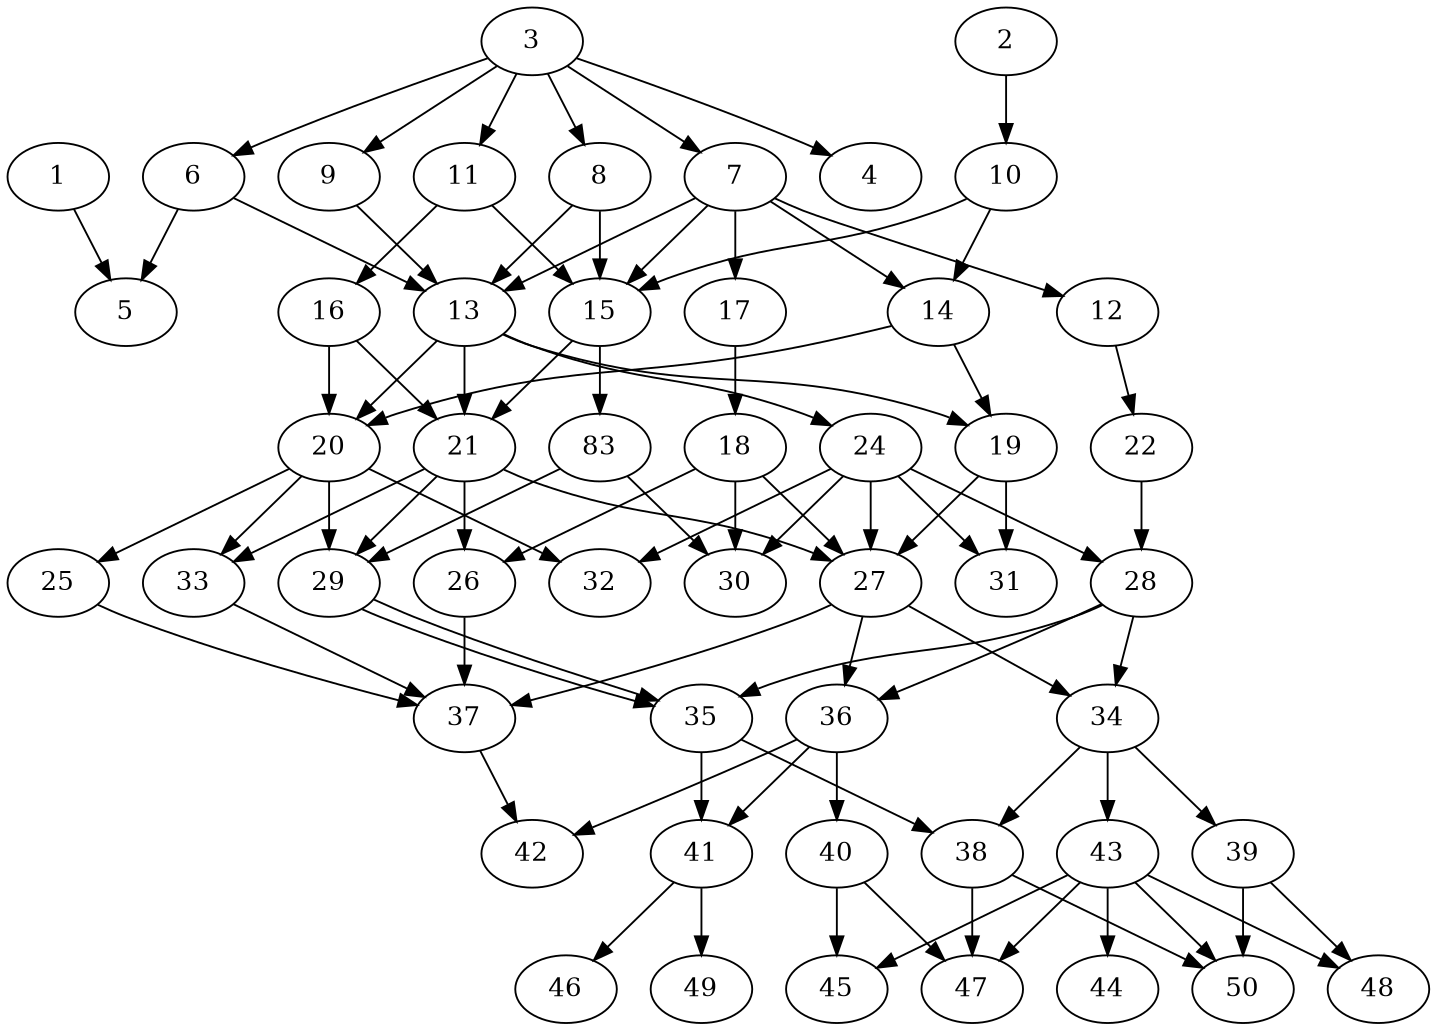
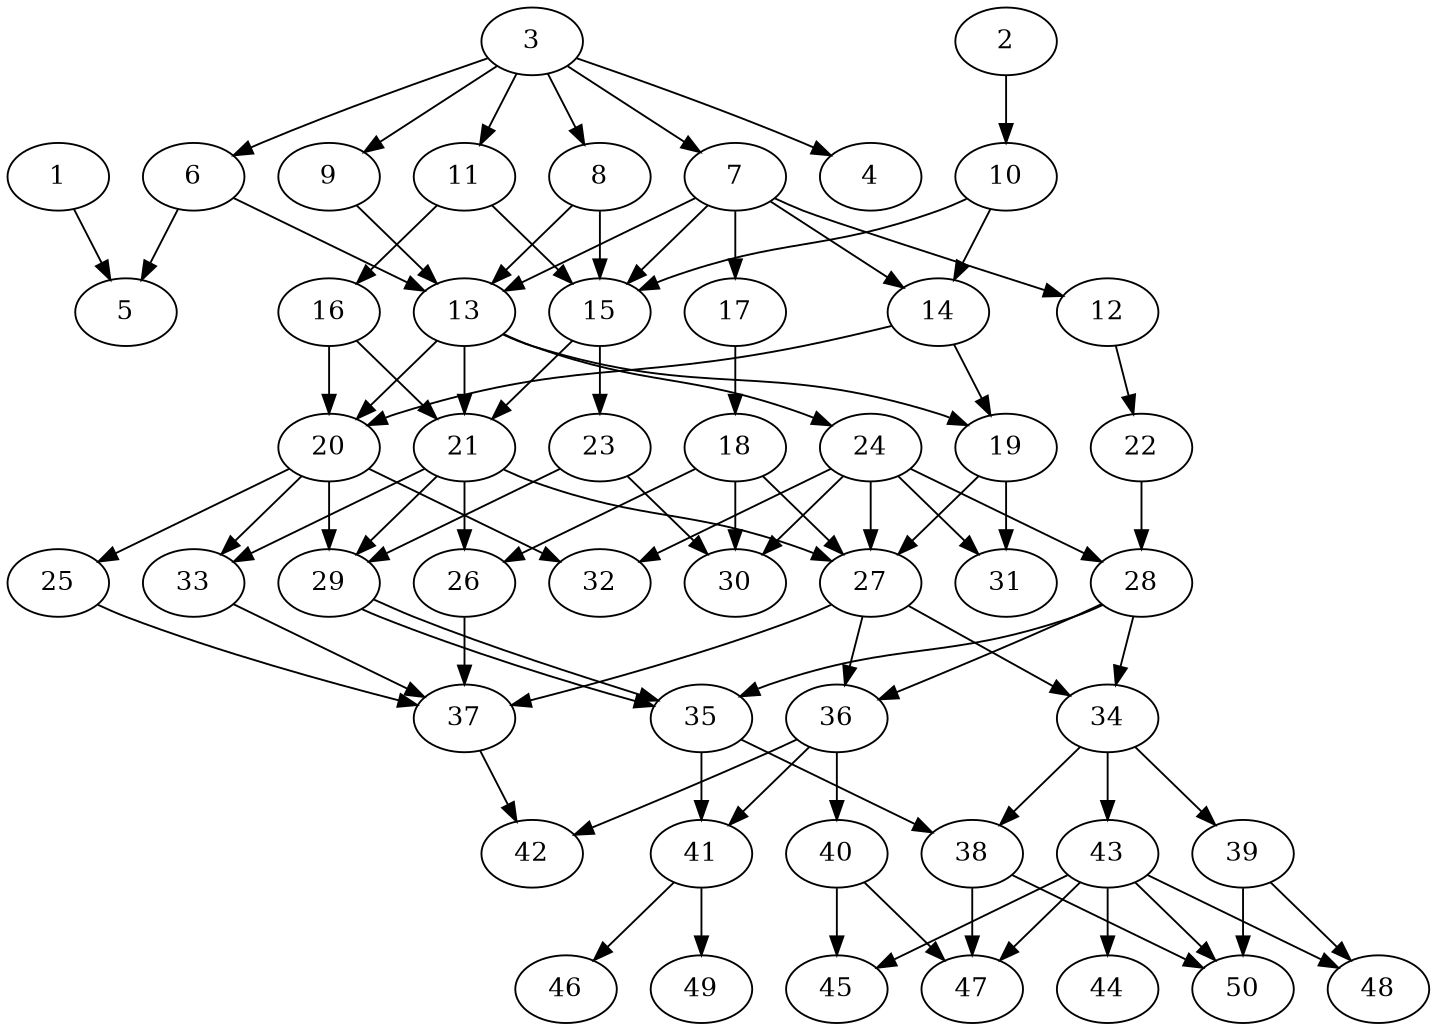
(600, 448) -> (600, 448)
